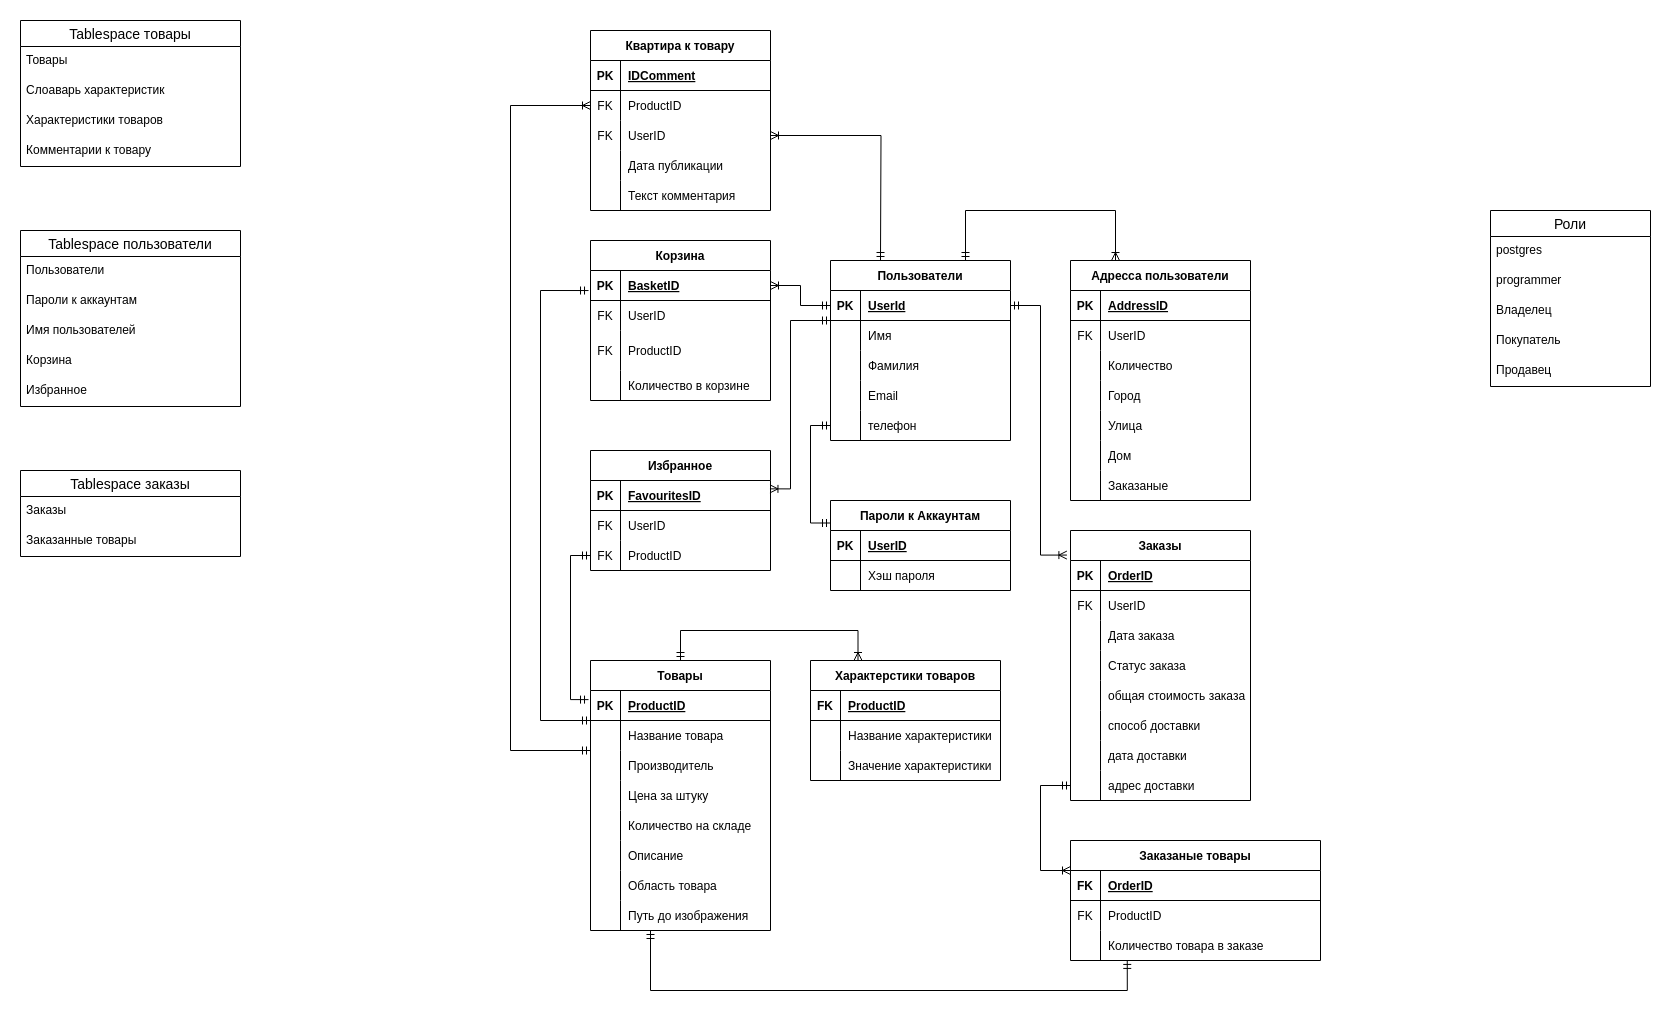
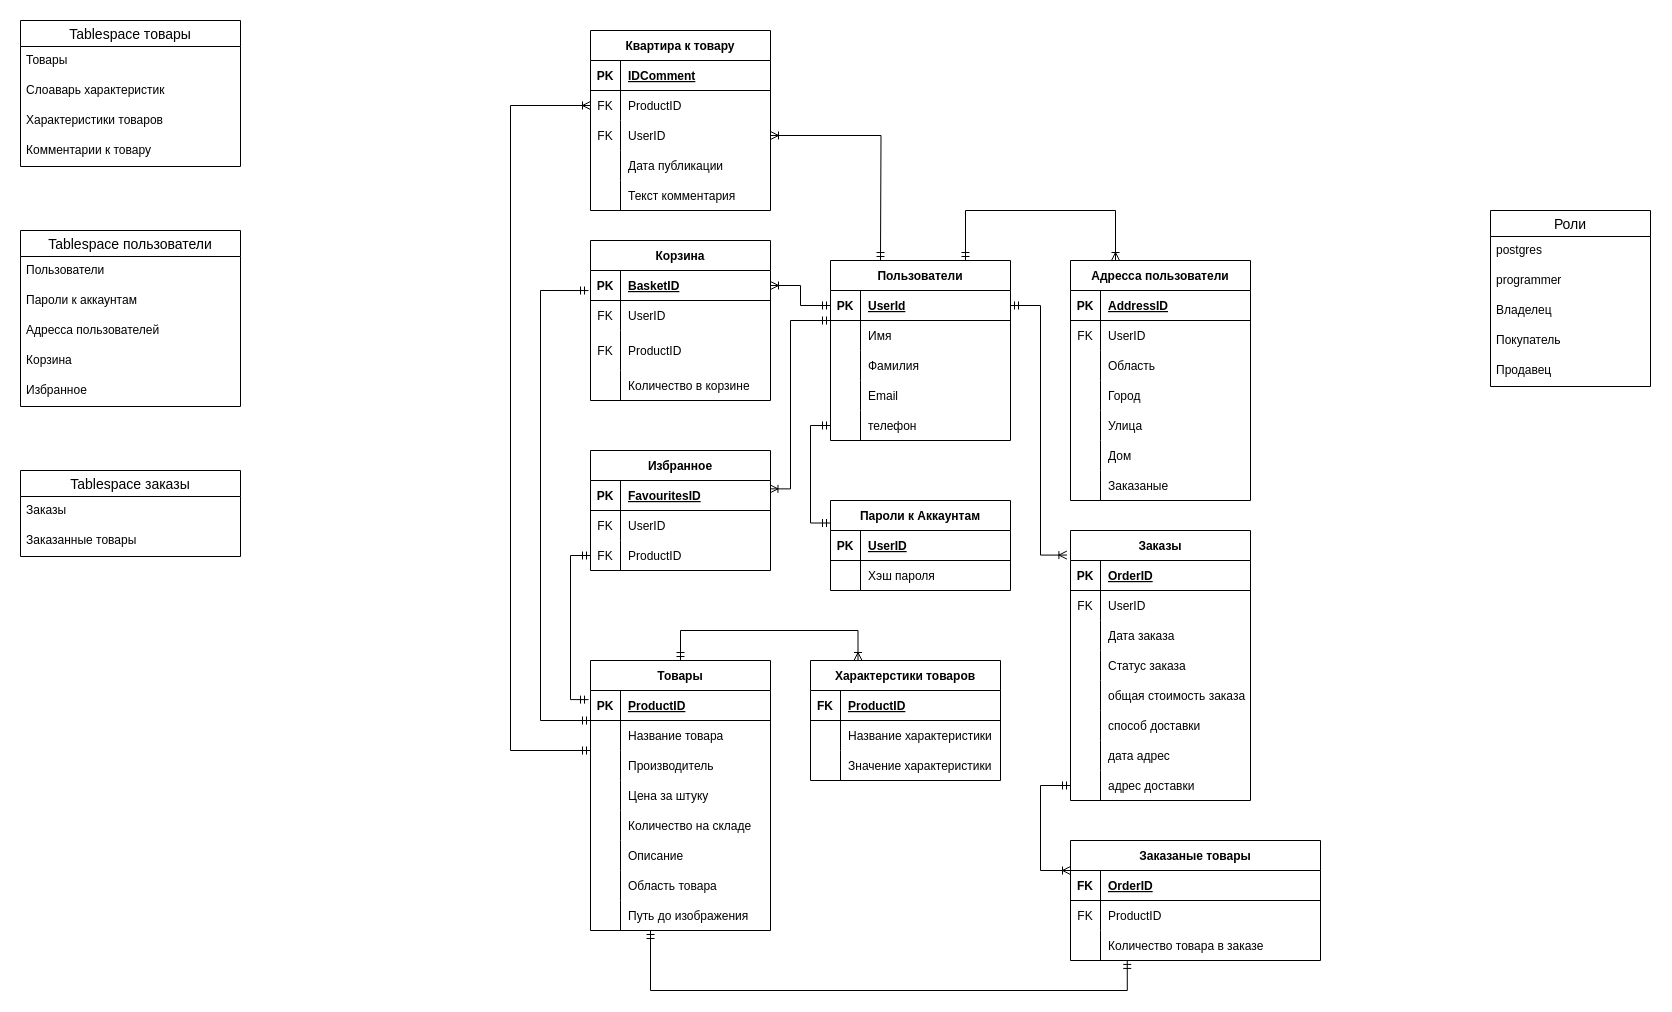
(82, 330) -> (95, 330)
(1142, 366) -> (1132, 366)
(1150, 756) -> (1140, 756)
